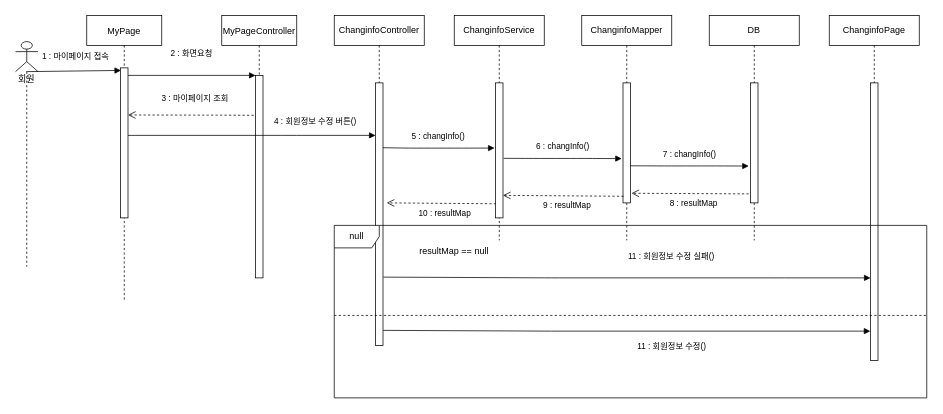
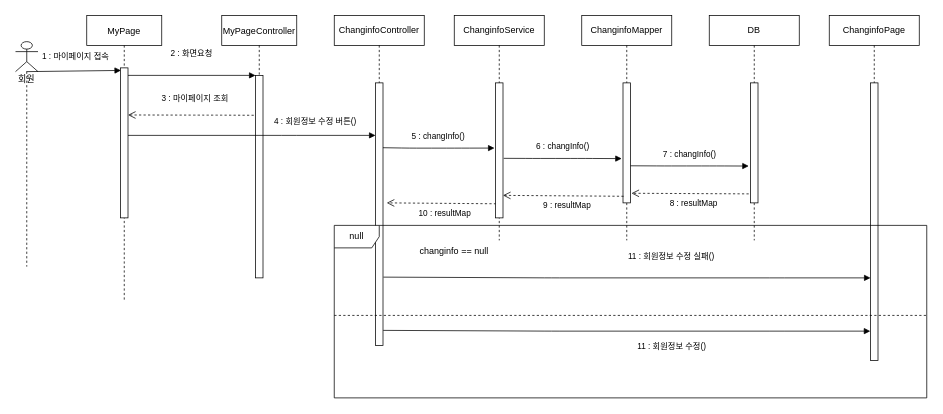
(454, 252) -> (454, 252)
